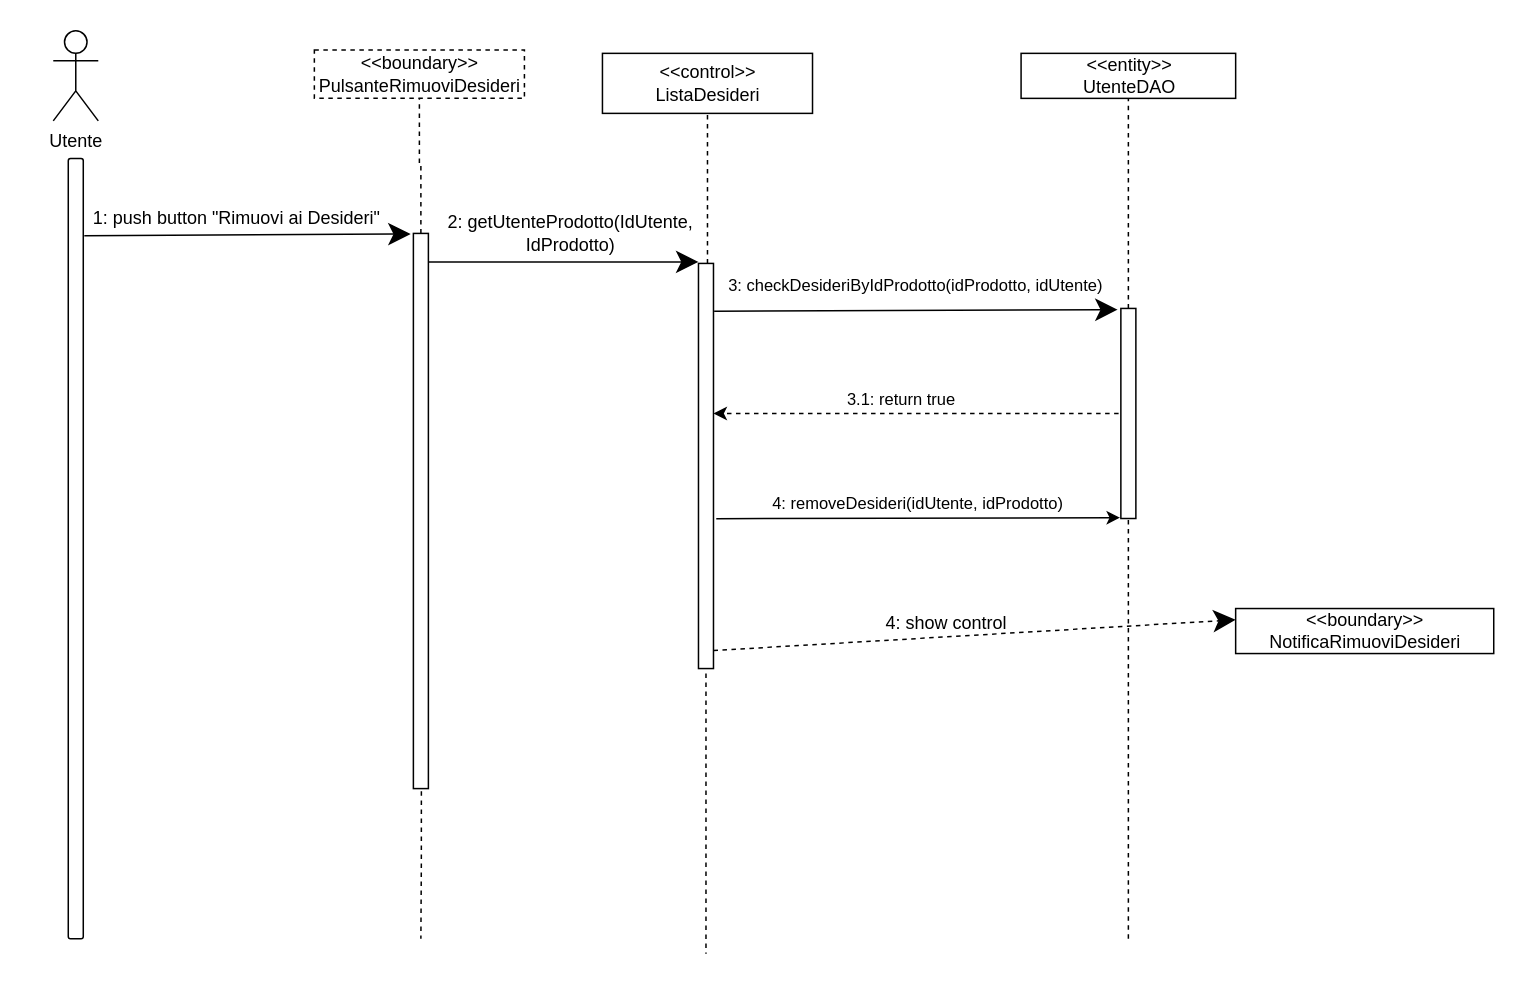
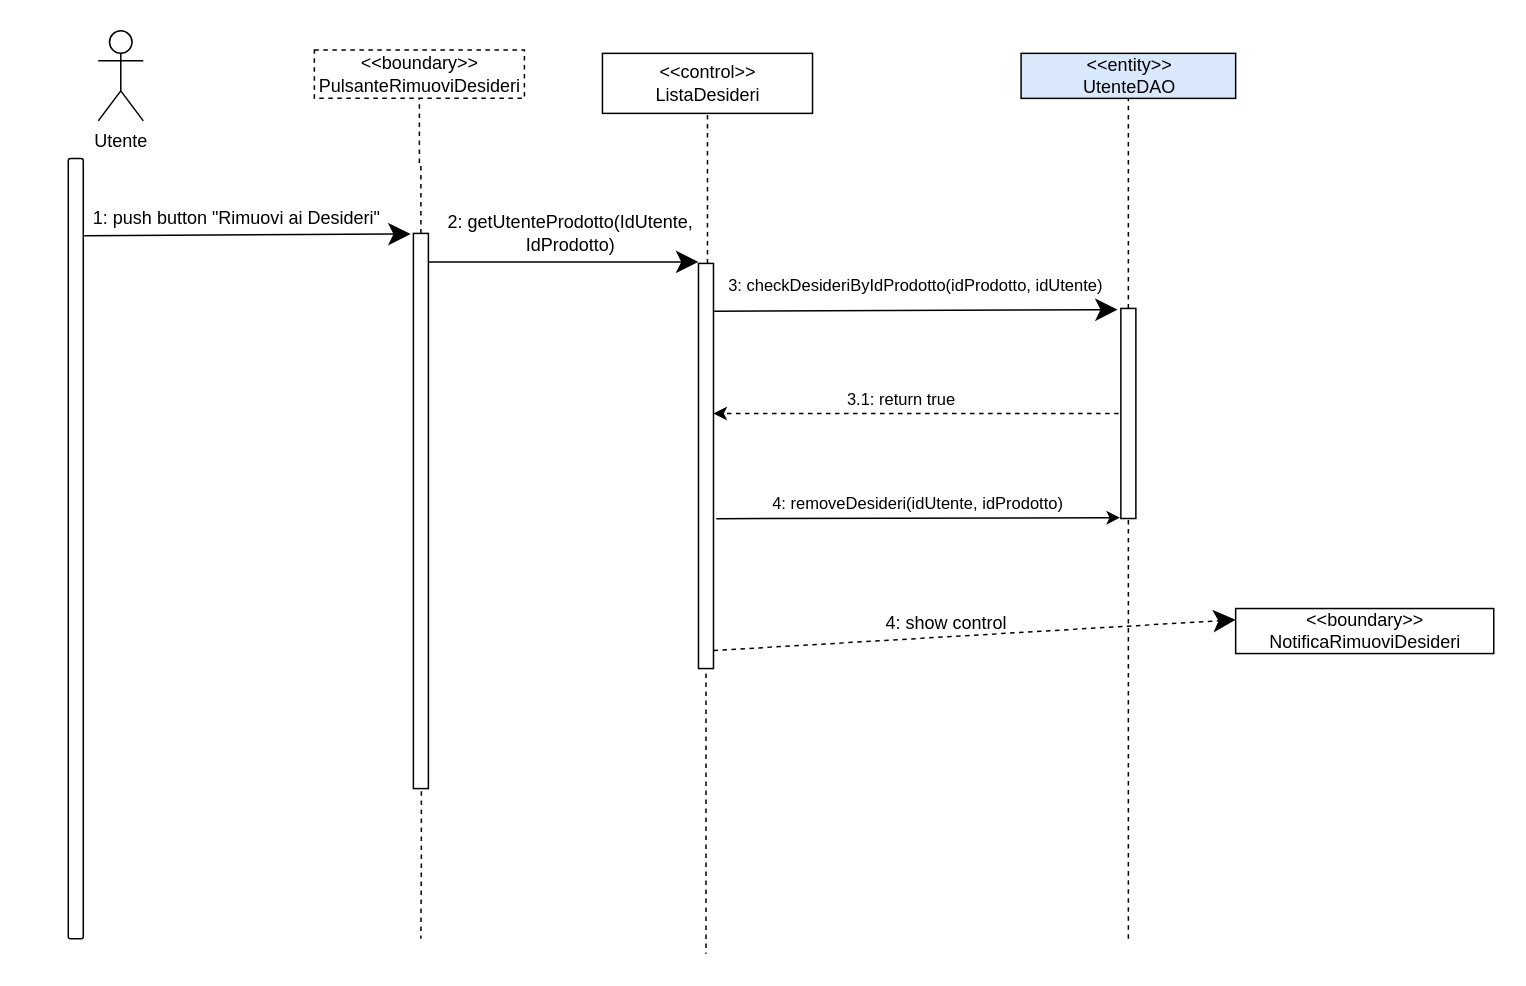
(76, 76) -> (121, 76)
(1128, 76) -> (1128, 76)
